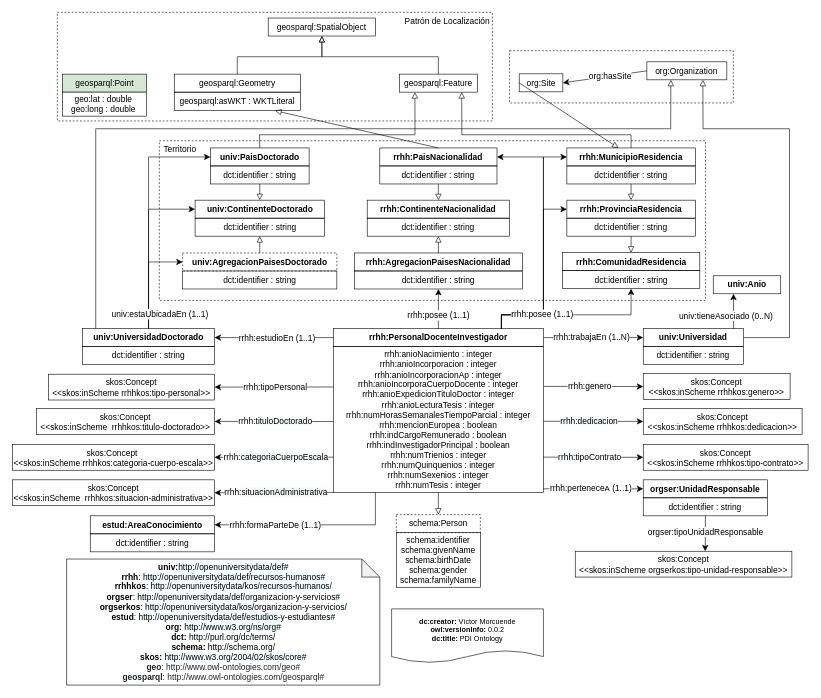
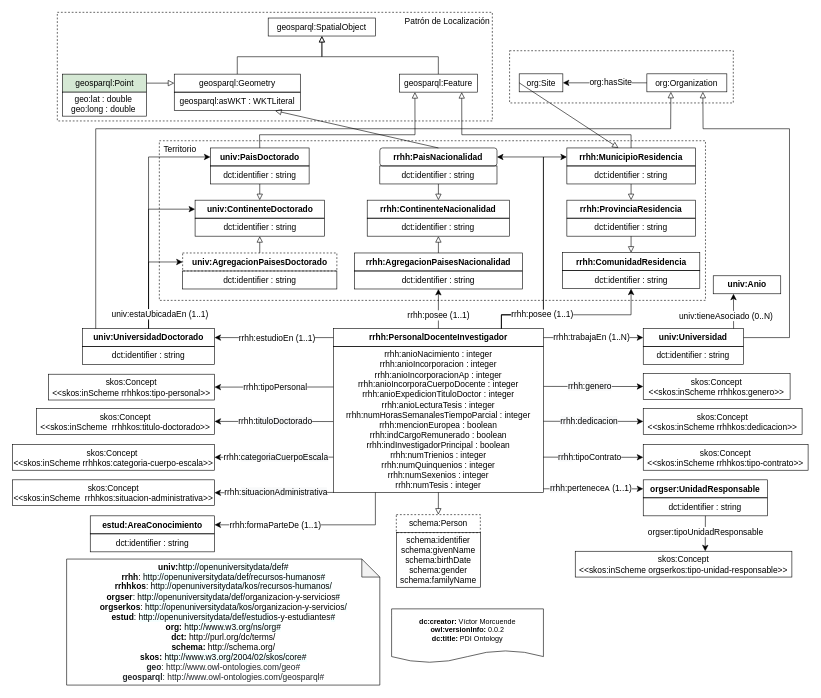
(687, 71) -> (687, 83)
(145, 84) -> (157, 83)
(438, 157) -> (438, 157)
(560, 209) -> none
